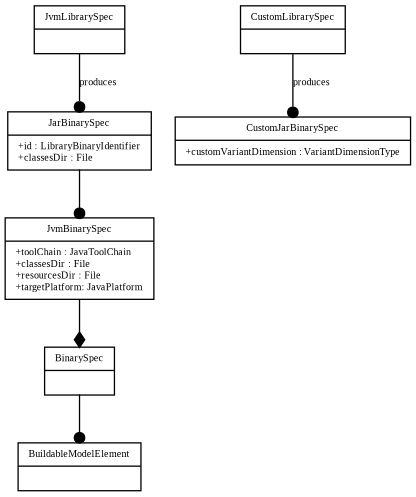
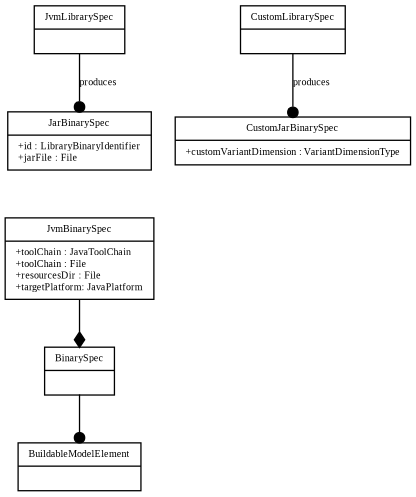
(58, 158) -> (50, 158)
(80, 189) -> none
(53, 264) -> (51, 264)
